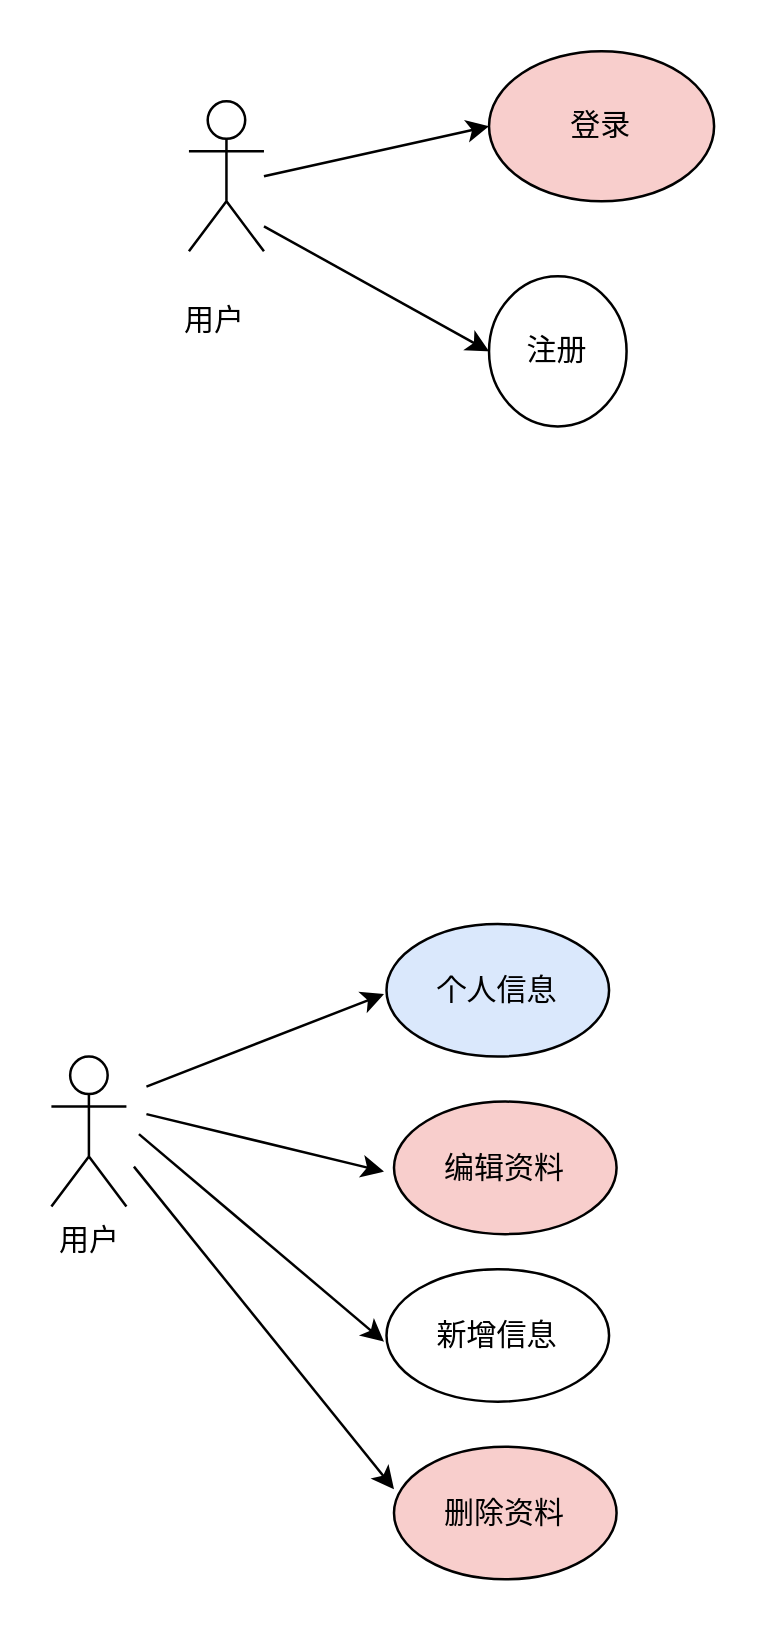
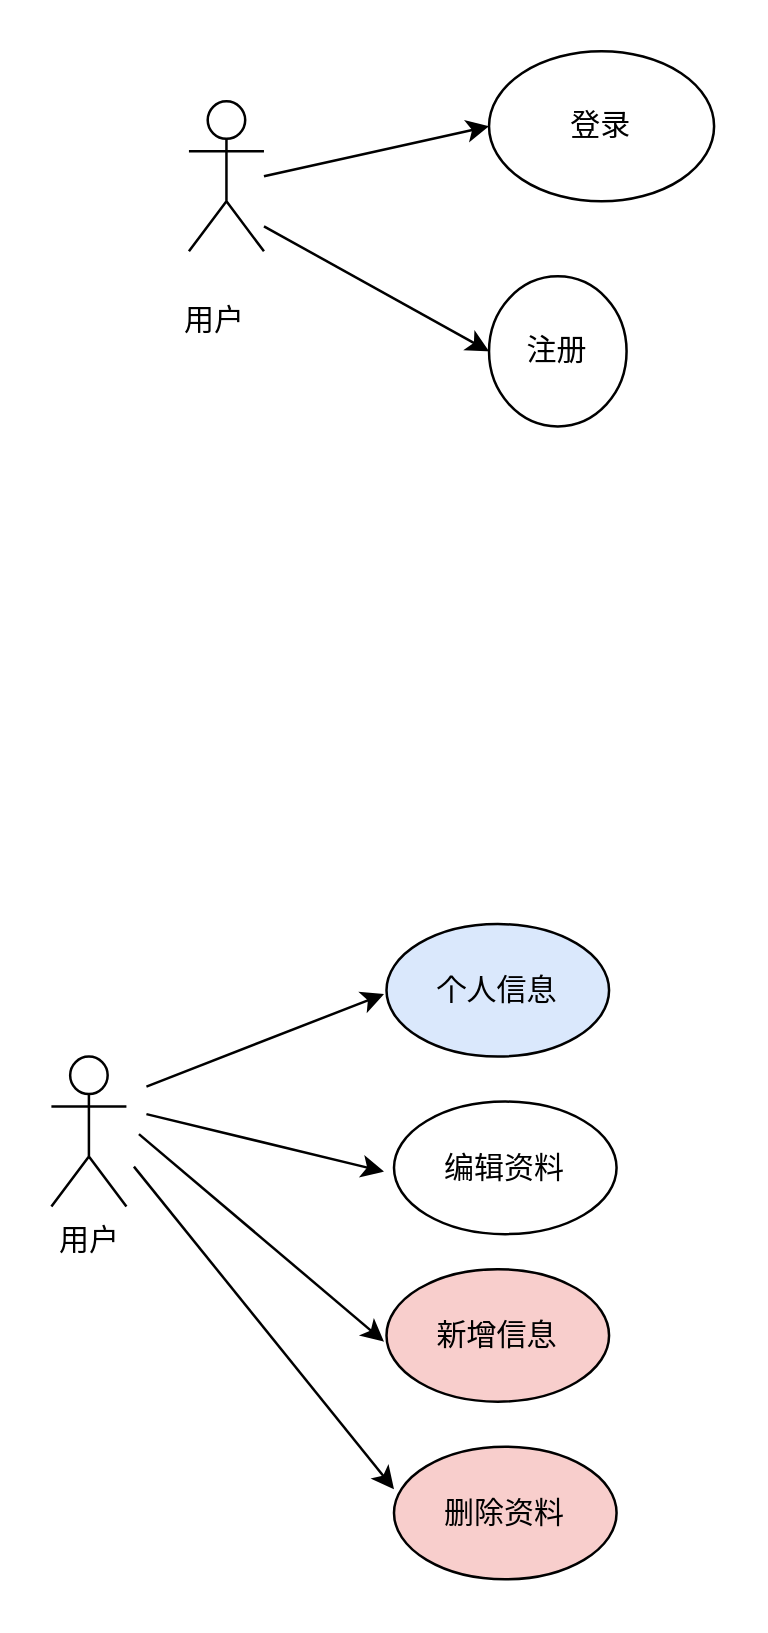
(601, 126) -> (601, 126)
(505, 1168) -> (505, 1168)
(498, 1335) -> (498, 1335)
